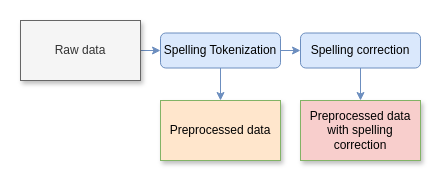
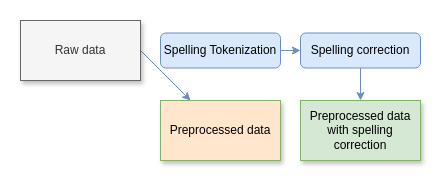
(147, 51) -> (163, 73)
(221, 81) -> none
(361, 131) -> (361, 131)
